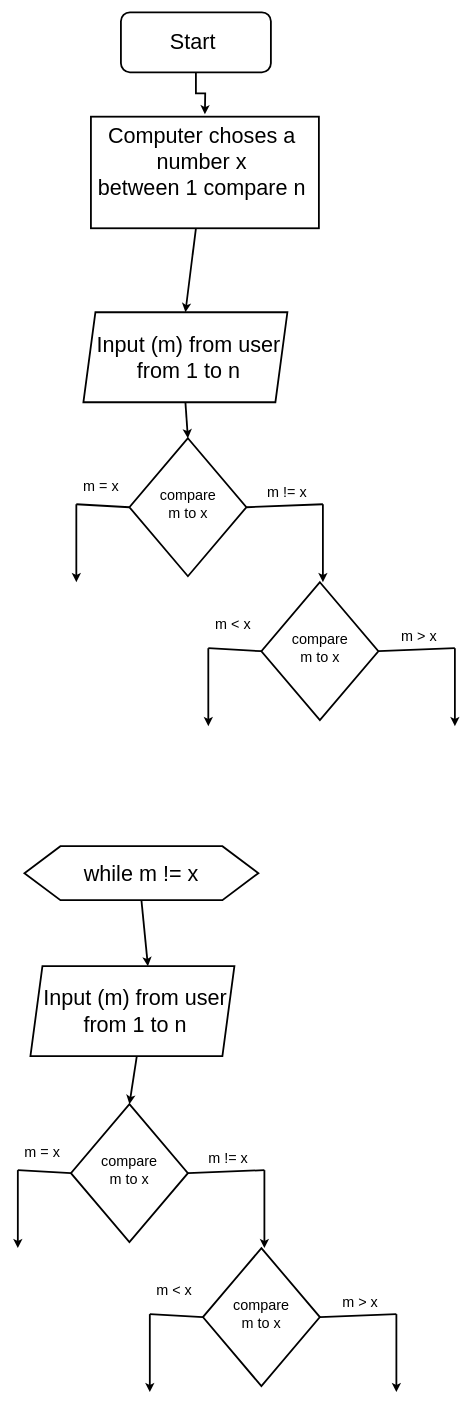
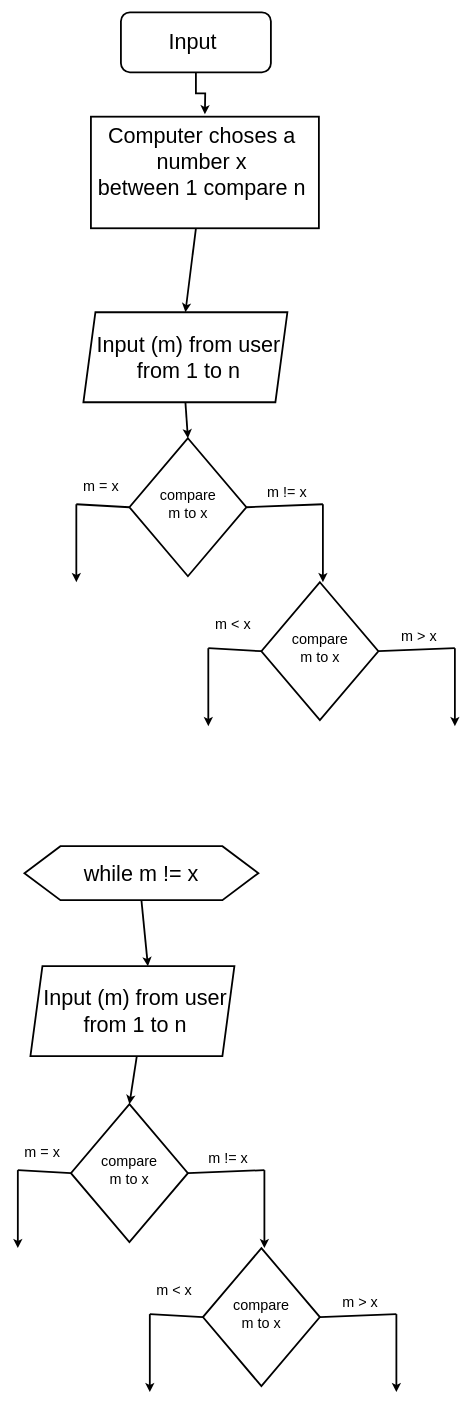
(193, 54) -> (193, 54)
